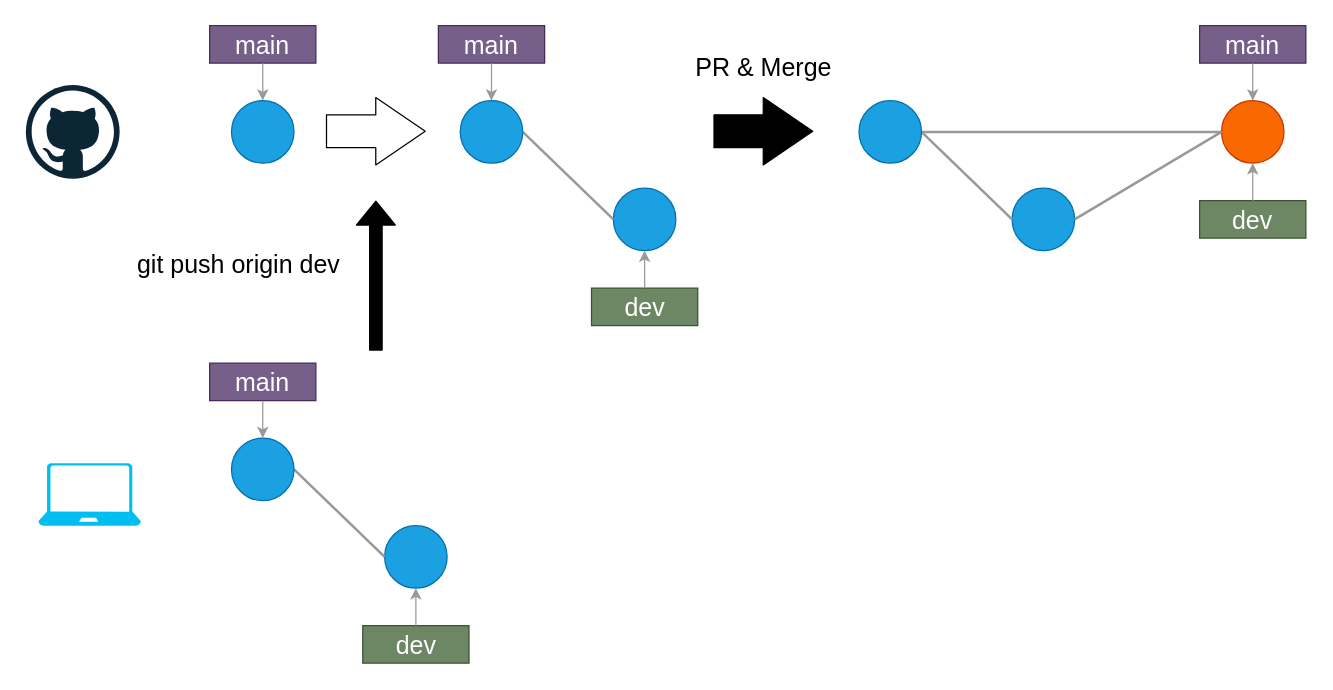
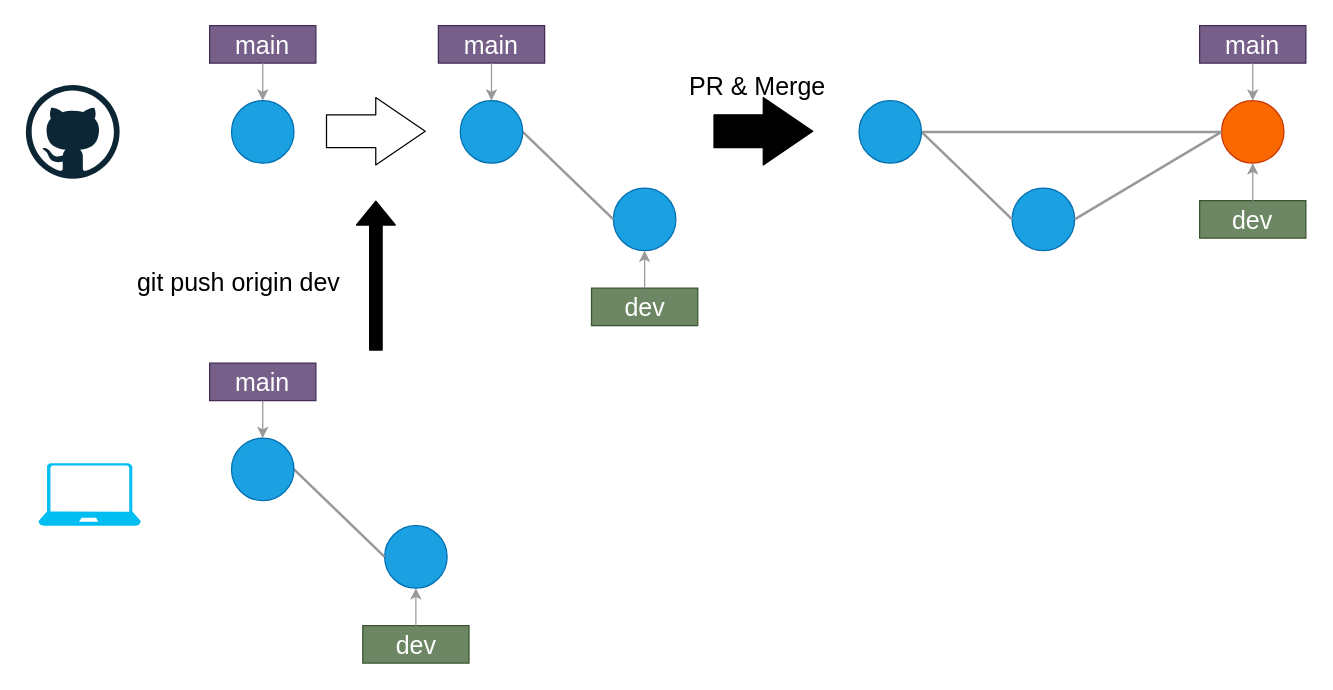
(763, 66) -> (757, 85)
(238, 263) -> (238, 282)
